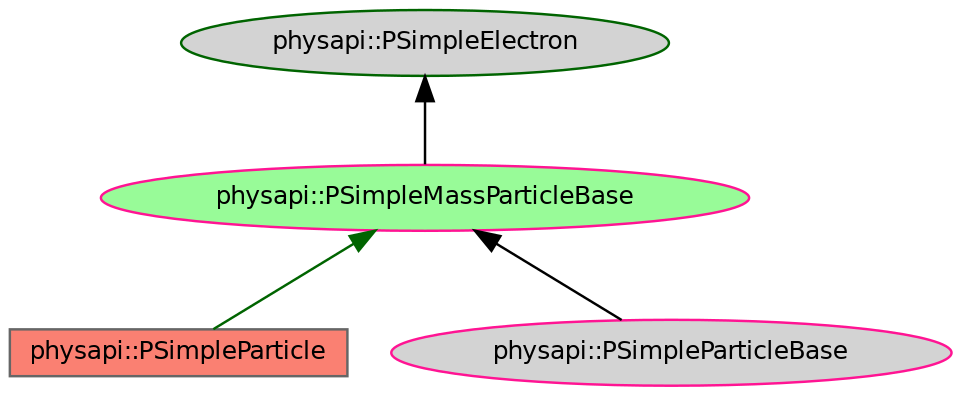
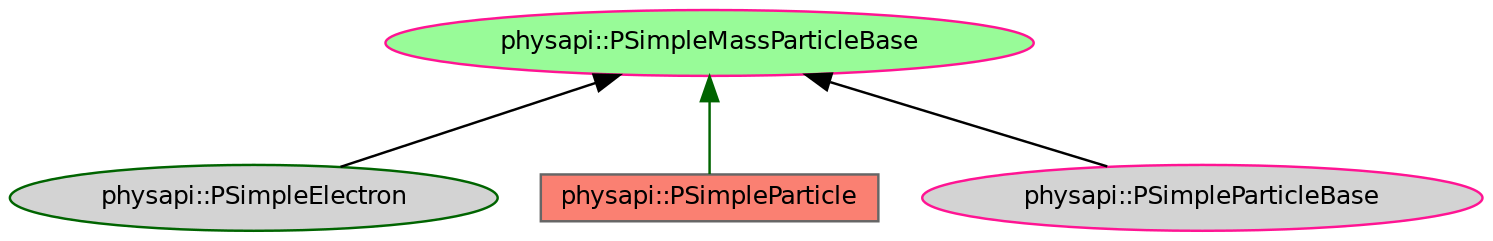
(425, 133) -> (468, 125)
